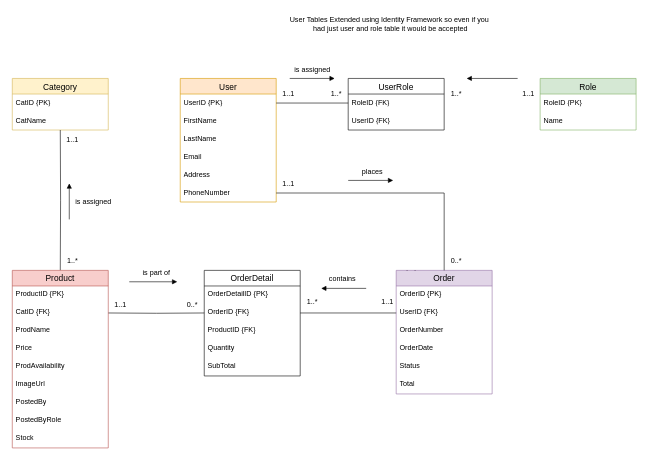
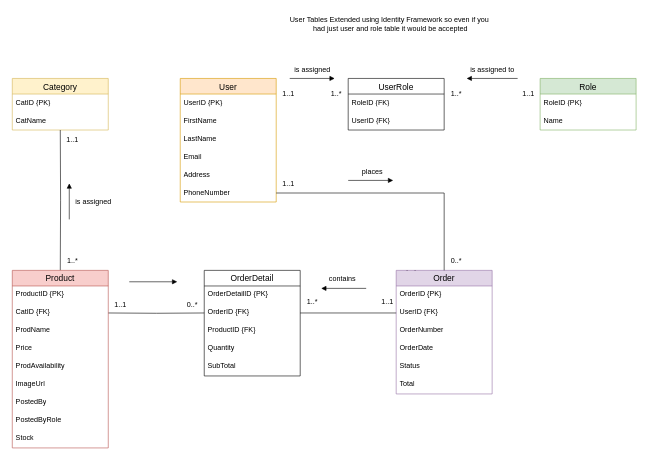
none -> (492, 69)
(312, 103) -> none
(156, 273) -> none
